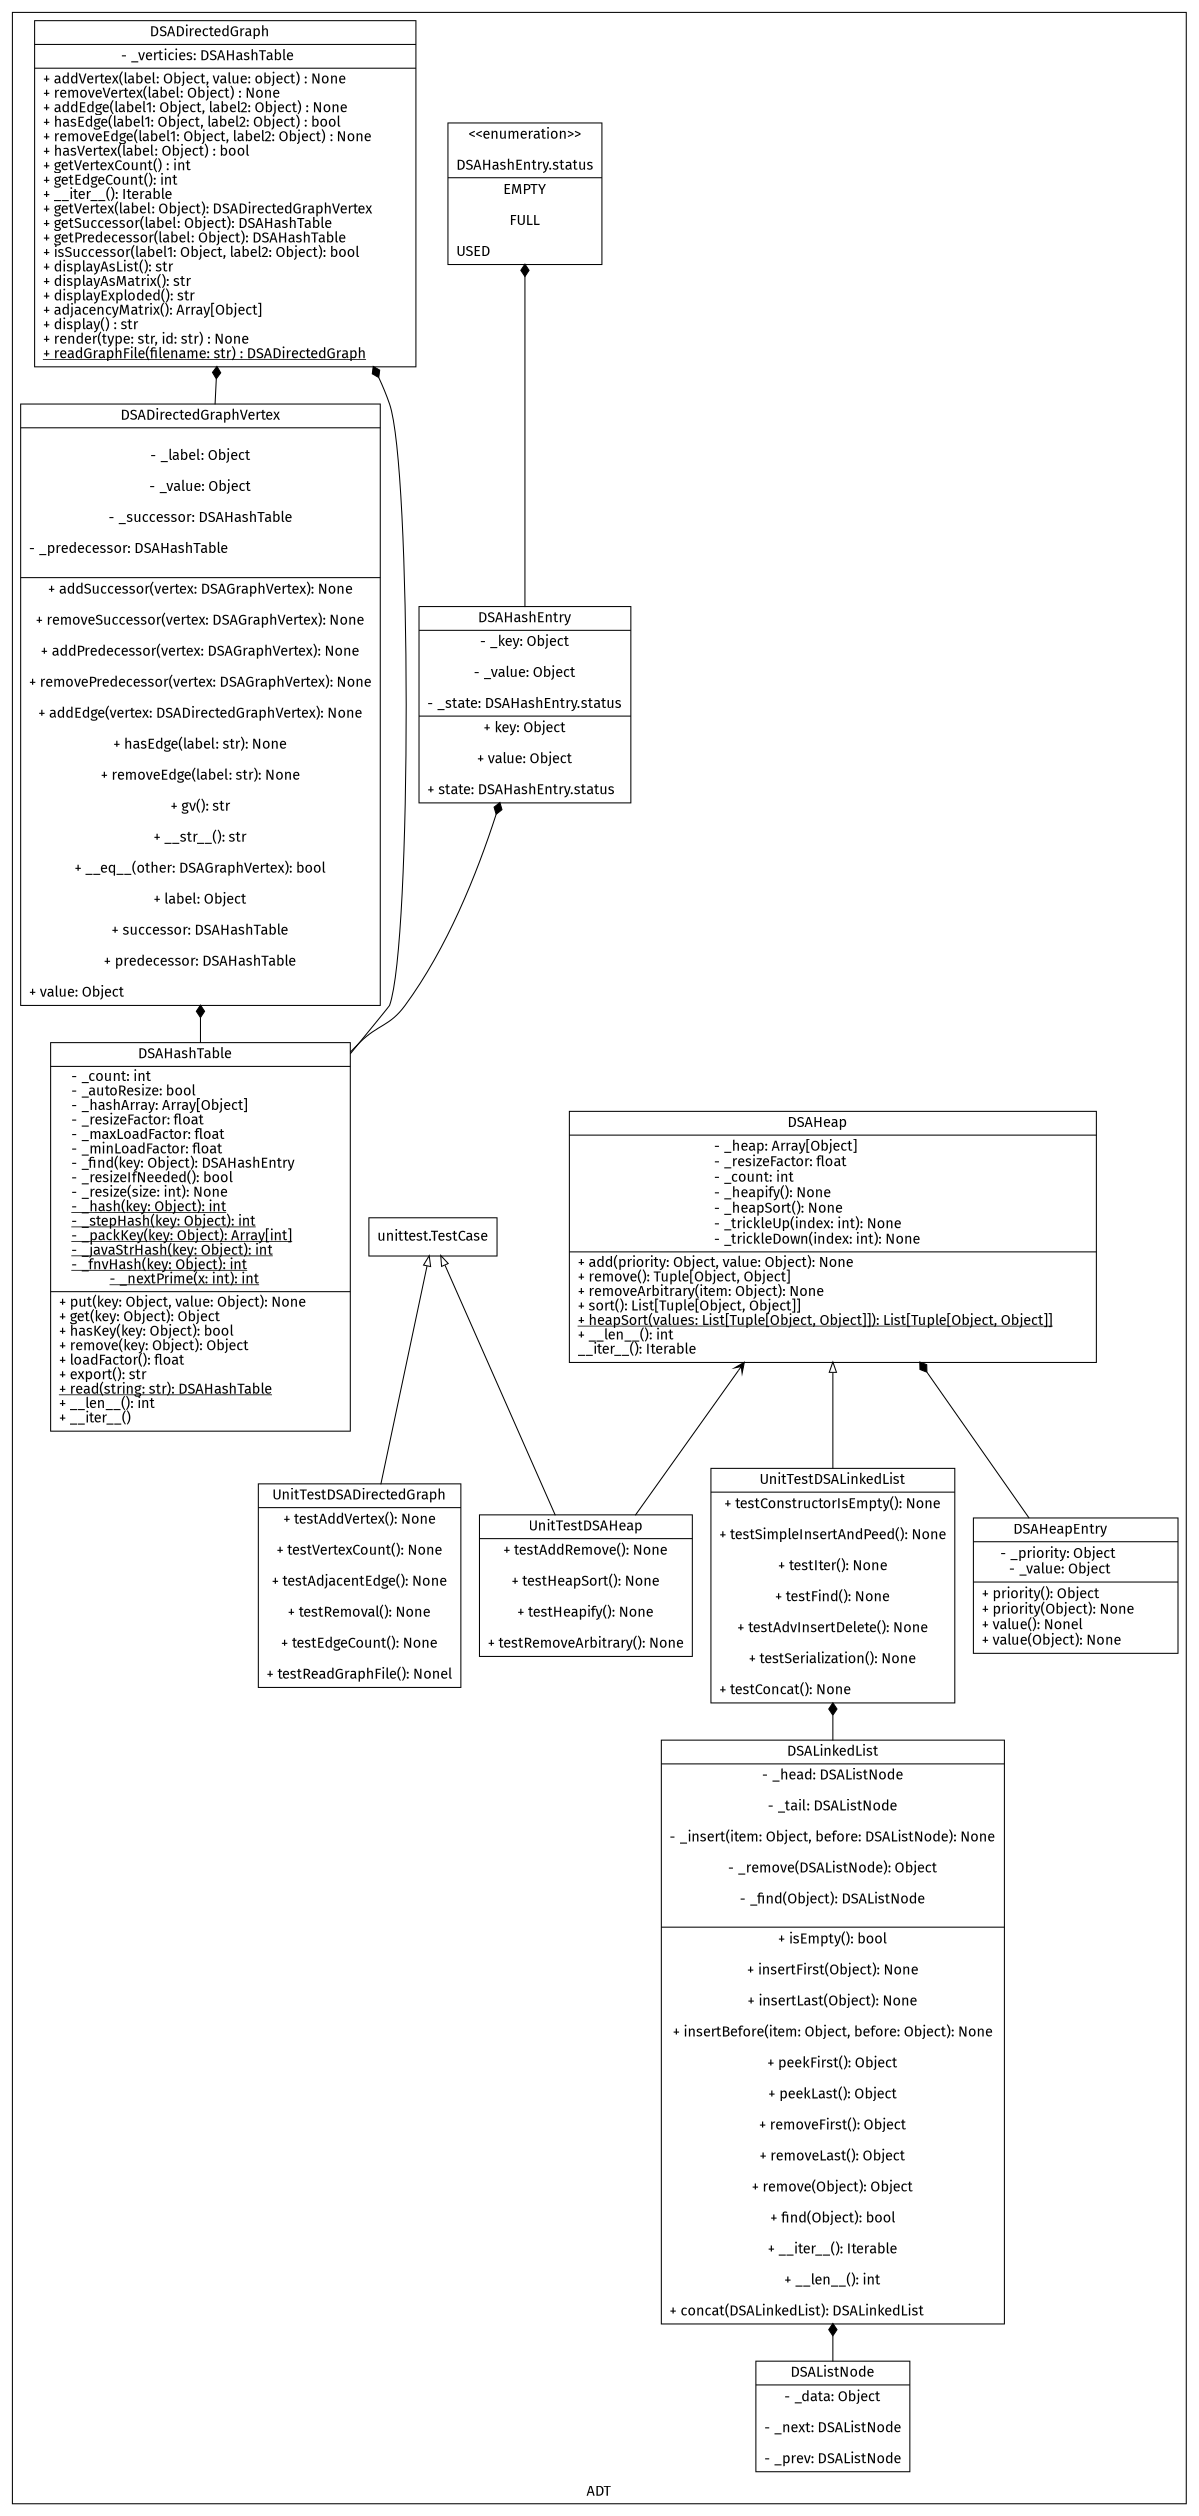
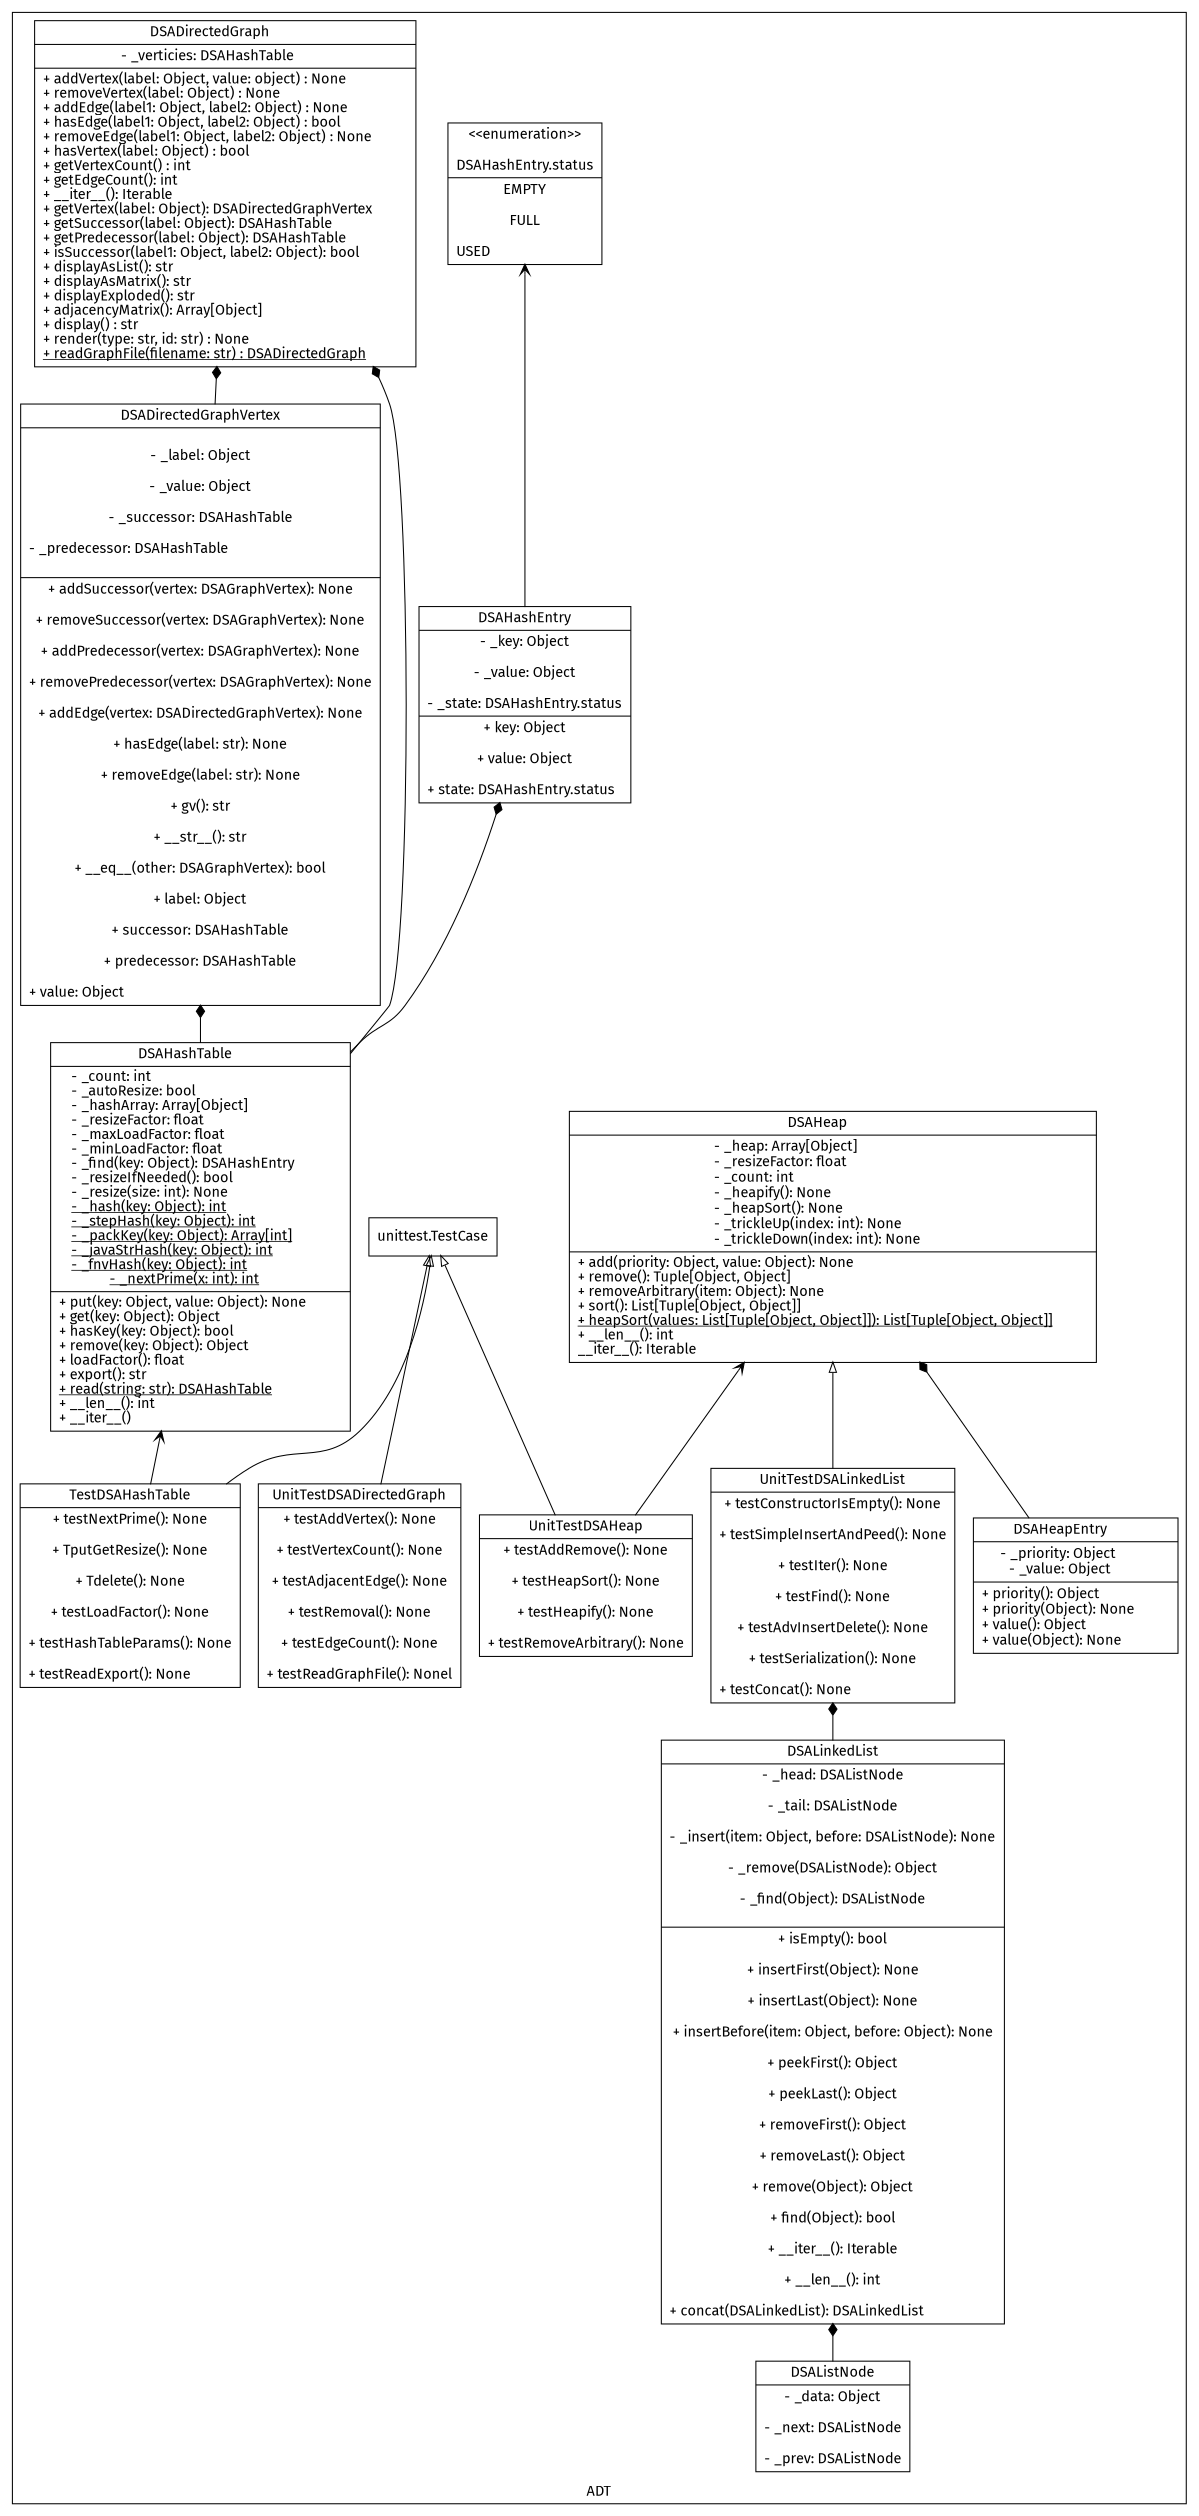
(525, 441) -> (525, 441)
none -> (130, 1586)
(1050, 1625) -> (1052, 1625)
